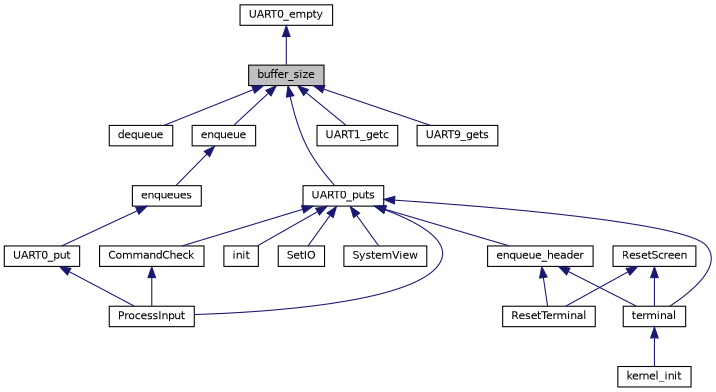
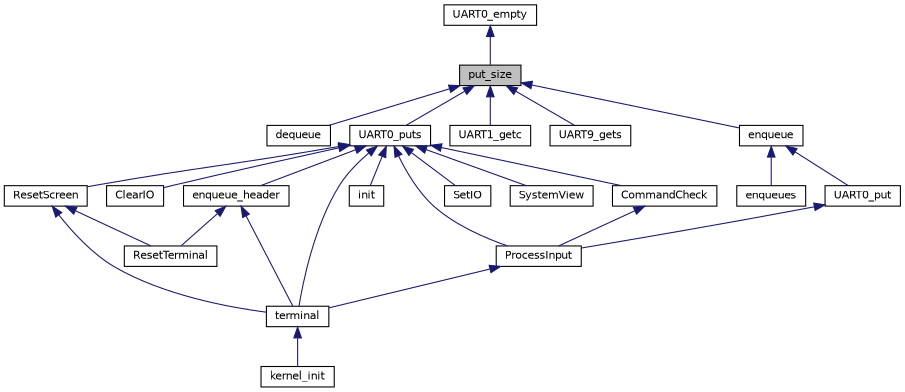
(286, 75) -> (490, 75)
none -> (213, 166)
none -> (135, 196)
(99, 228) -> (822, 169)
none -> (409, 288)
